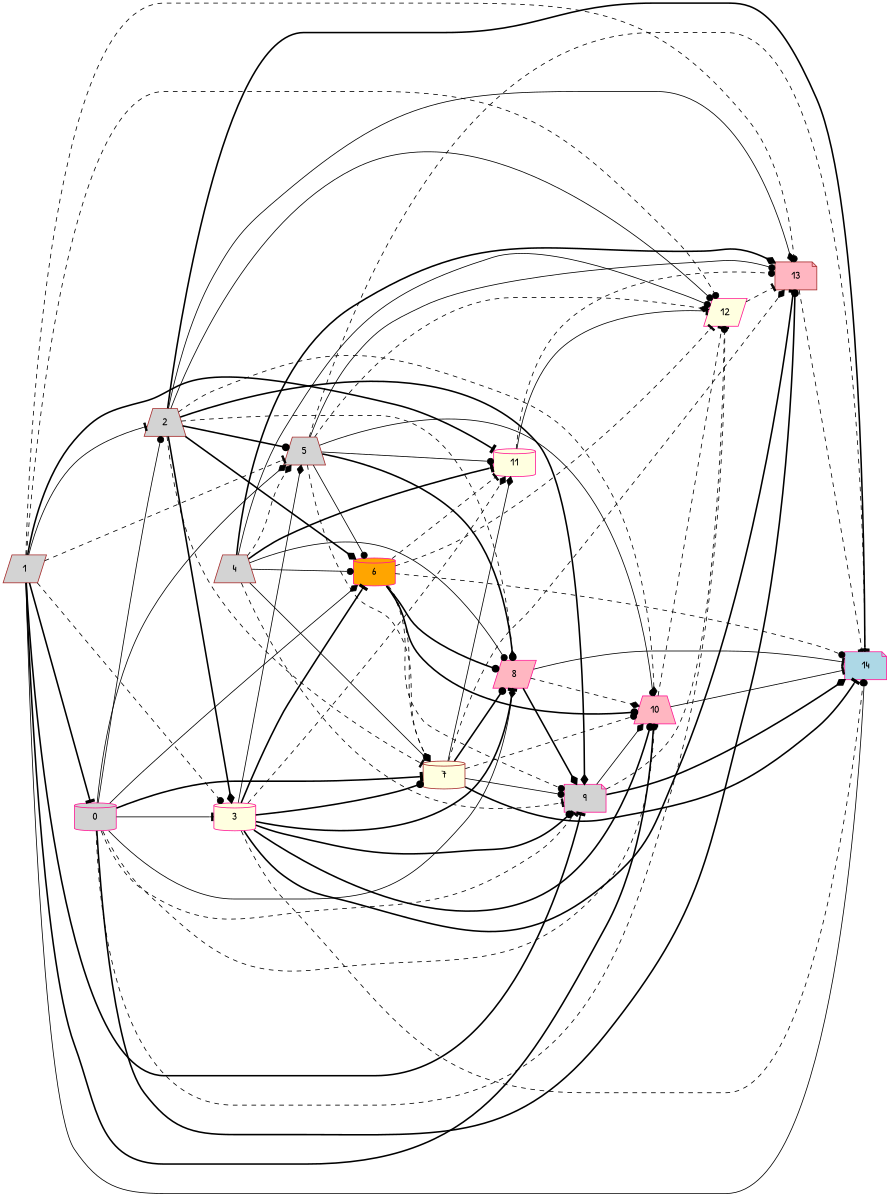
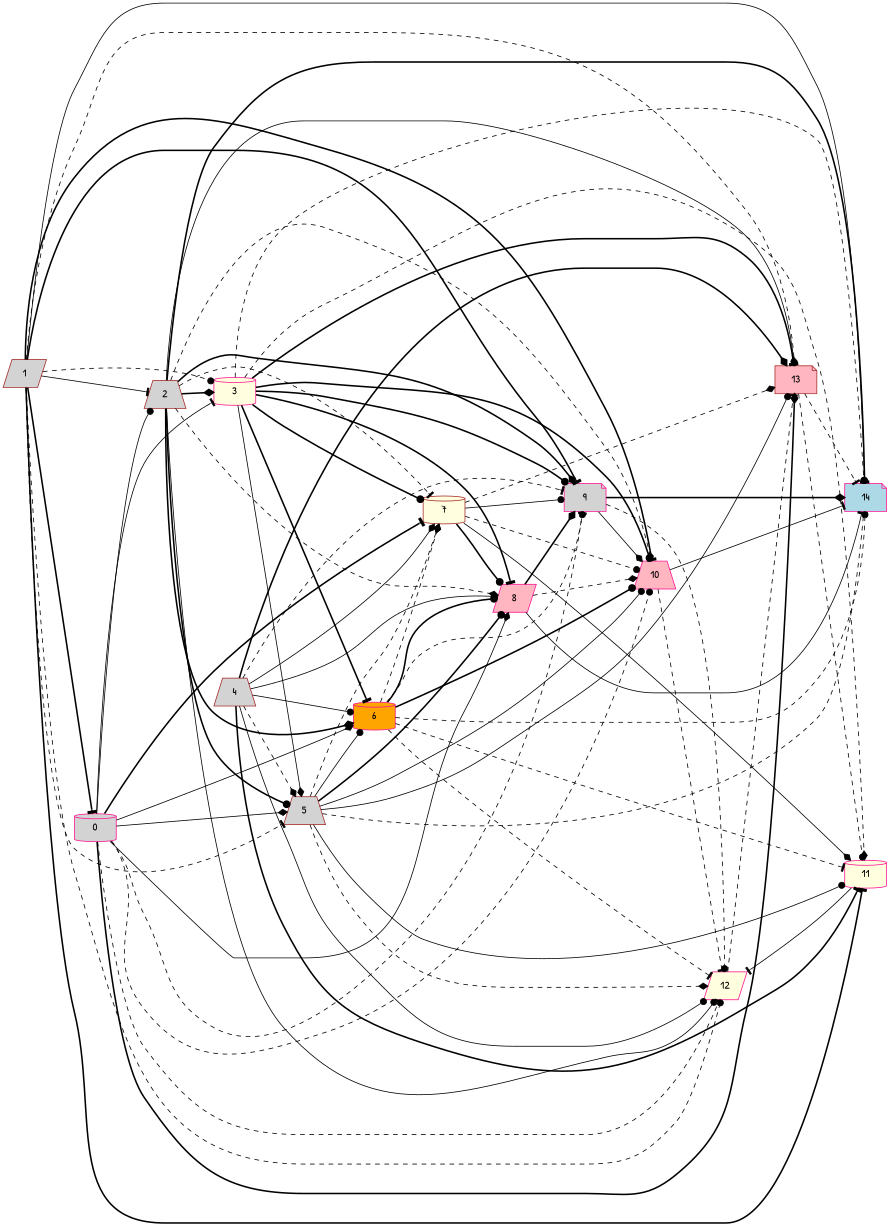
(589, 305) -> (830, 624)
(677, 805) -> none
(605, 1035) -> (659, 1186)
